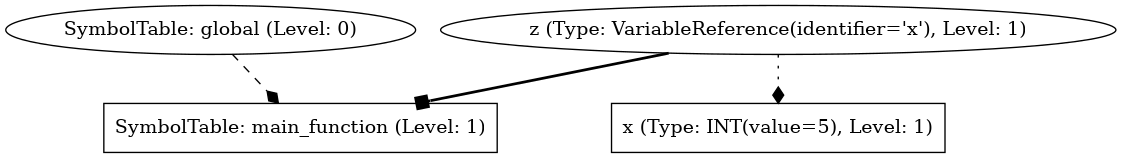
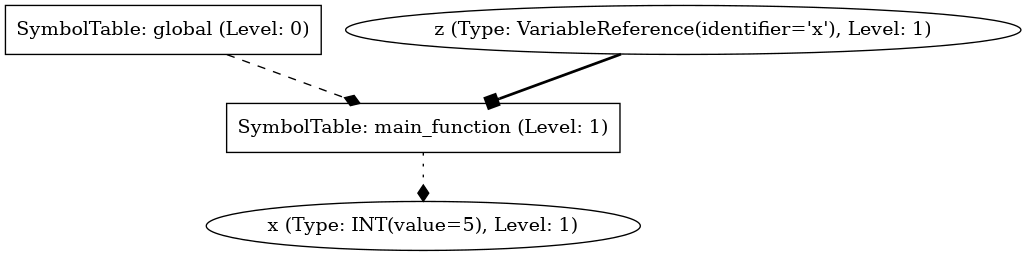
(211, 30) -> (163, 30)
(778, 71) -> (423, 169)
(778, 128) -> (423, 226)
